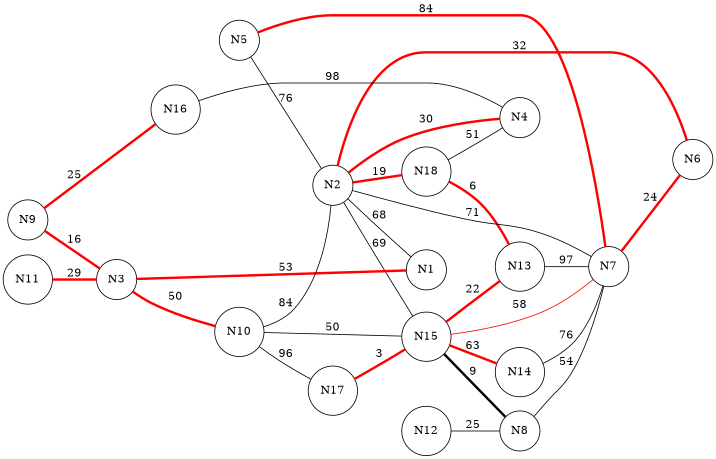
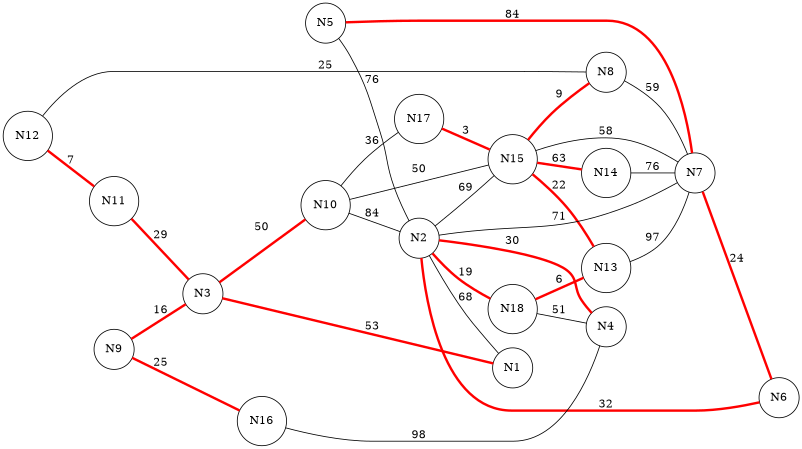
none -> (71, 168)
(527, 318) -> (609, 138)
(286, 354) -> (372, 141)
(567, 362) -> (653, 88)
(475, 385) -> (556, 109)
